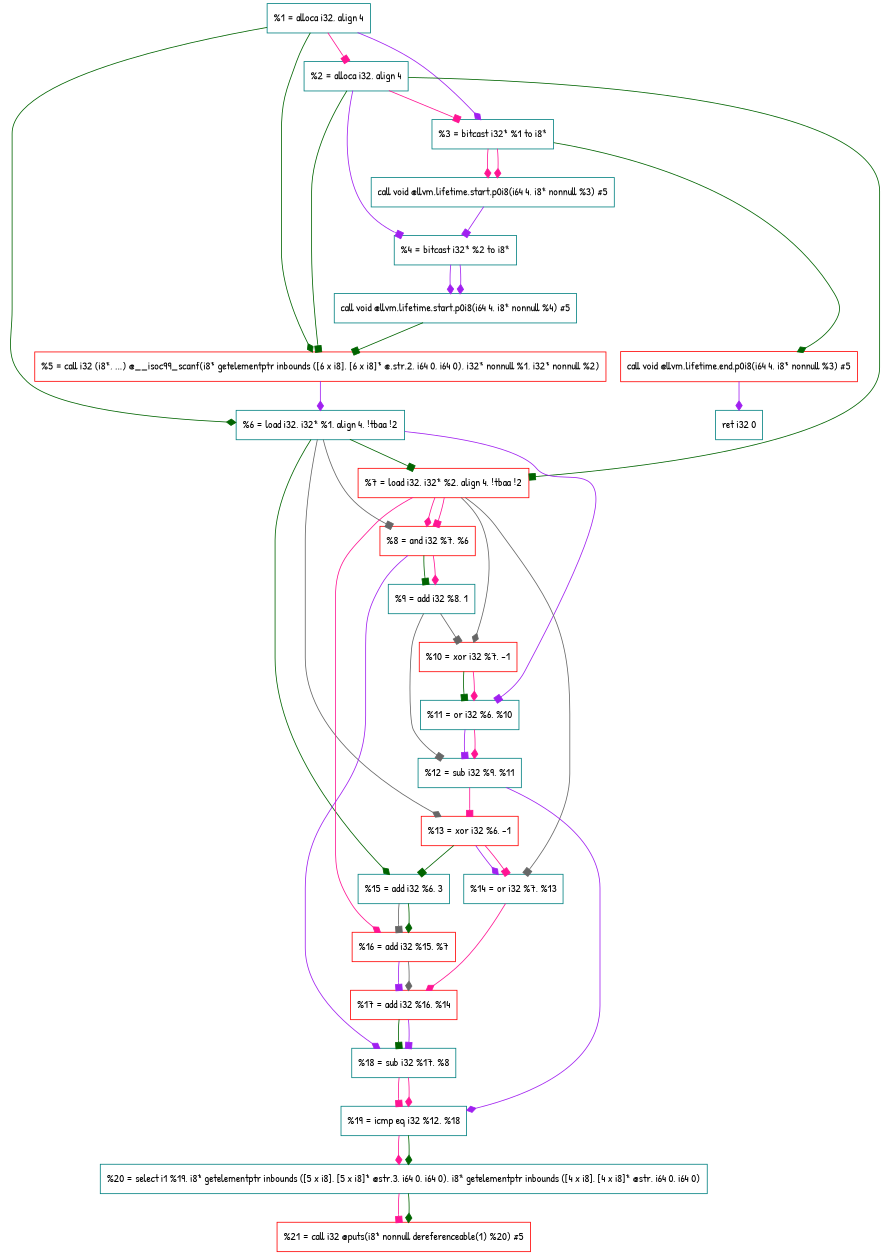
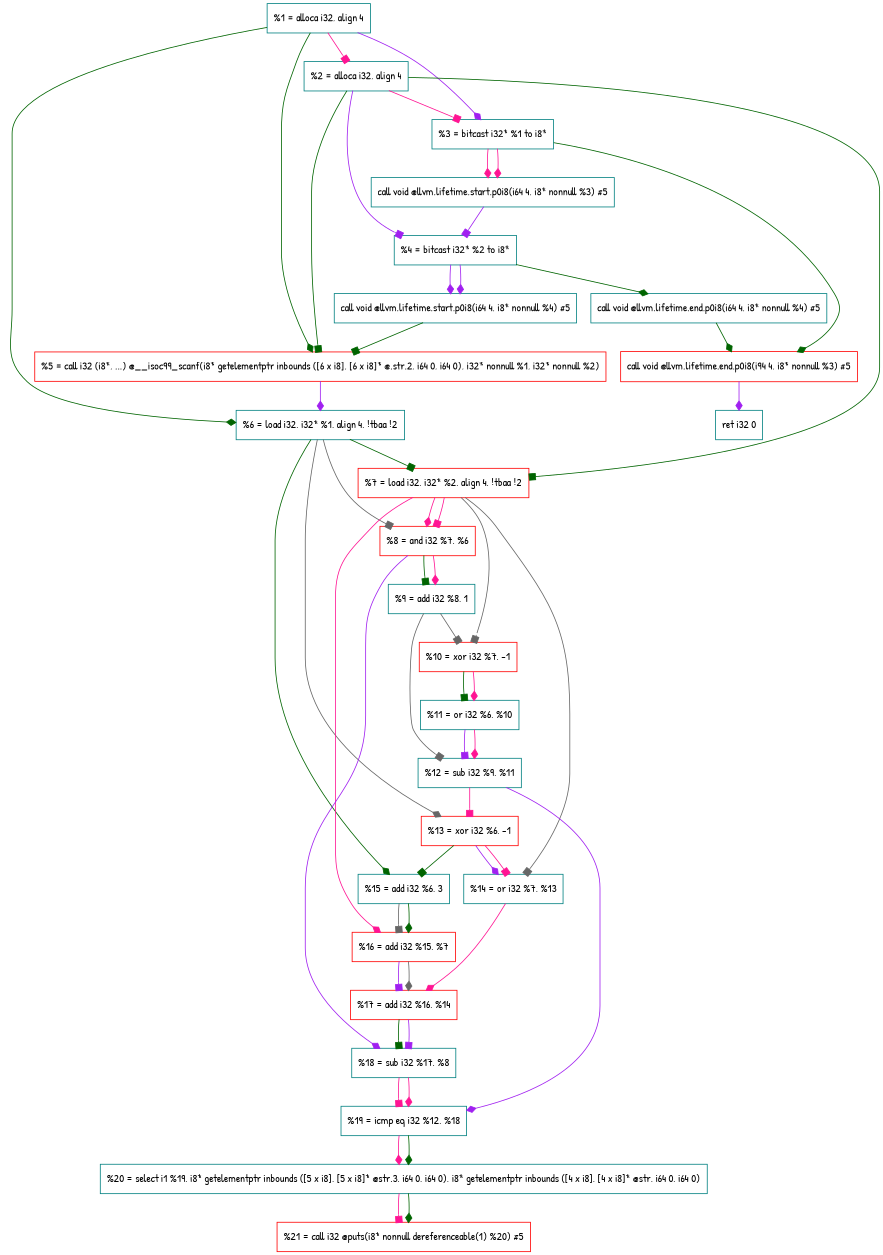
none -> (709, 308)
(739, 367) -> (739, 367)
(596, 503) -> none
(489, 562) -> (489, 562)
